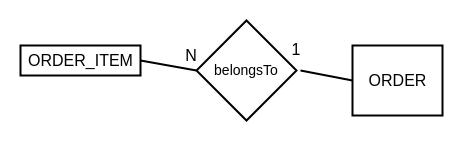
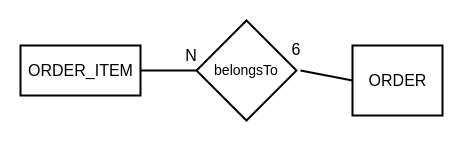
(297, 50) -> (297, 50)
(81, 61) -> (81, 71)
